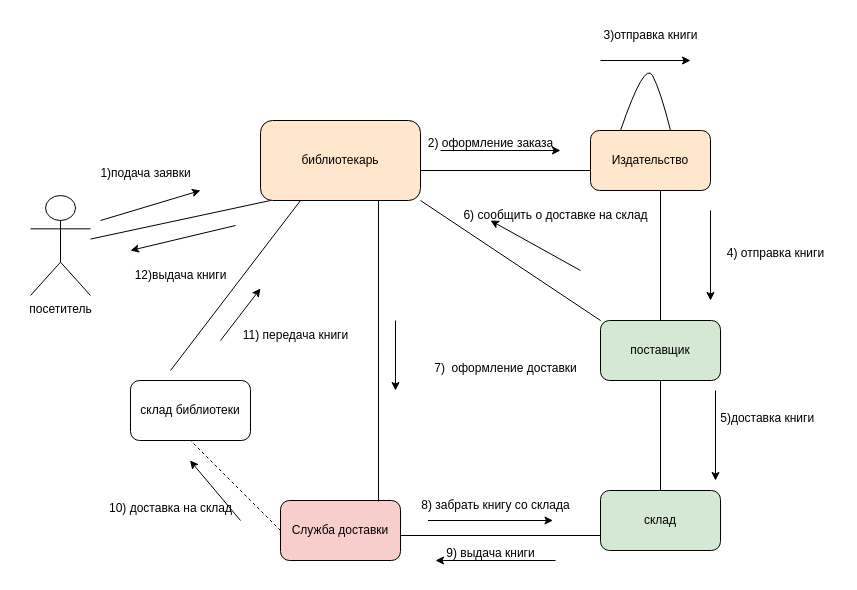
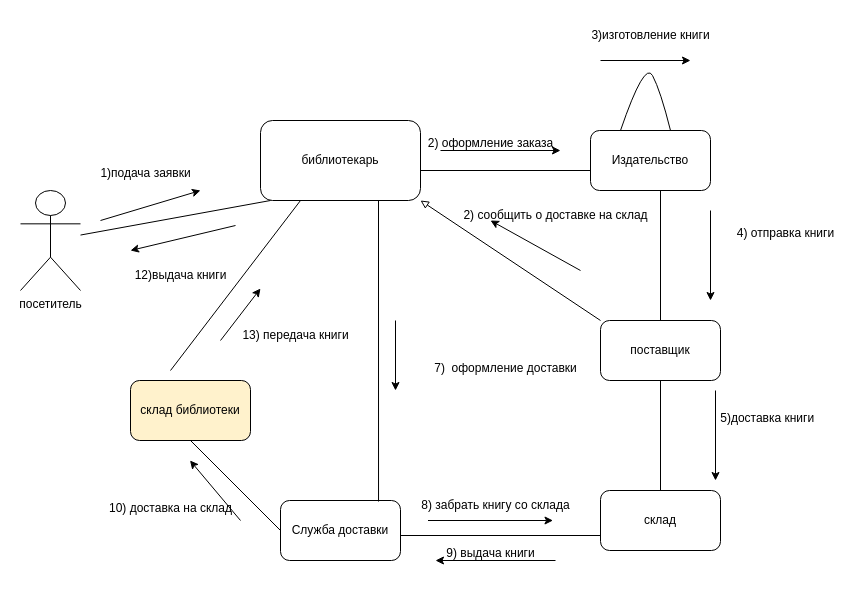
(651, 36) -> (651, 36)
(341, 161) -> (341, 161)
(651, 161) -> (651, 161)
(426, 204) -> (428, 206)
(556, 216) -> (556, 216)
(61, 246) -> (51, 241)
(776, 254) -> (786, 234)
(296, 336) -> (296, 336)
(661, 351) -> (661, 351)
(191, 411) -> (191, 411)
(235, 485) -> (235, 485)
(661, 521) -> (661, 521)
(341, 531) -> (341, 531)
